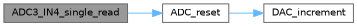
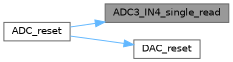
(140, 13) -> (83, 25)
(309, 13) -> (167, 49)
